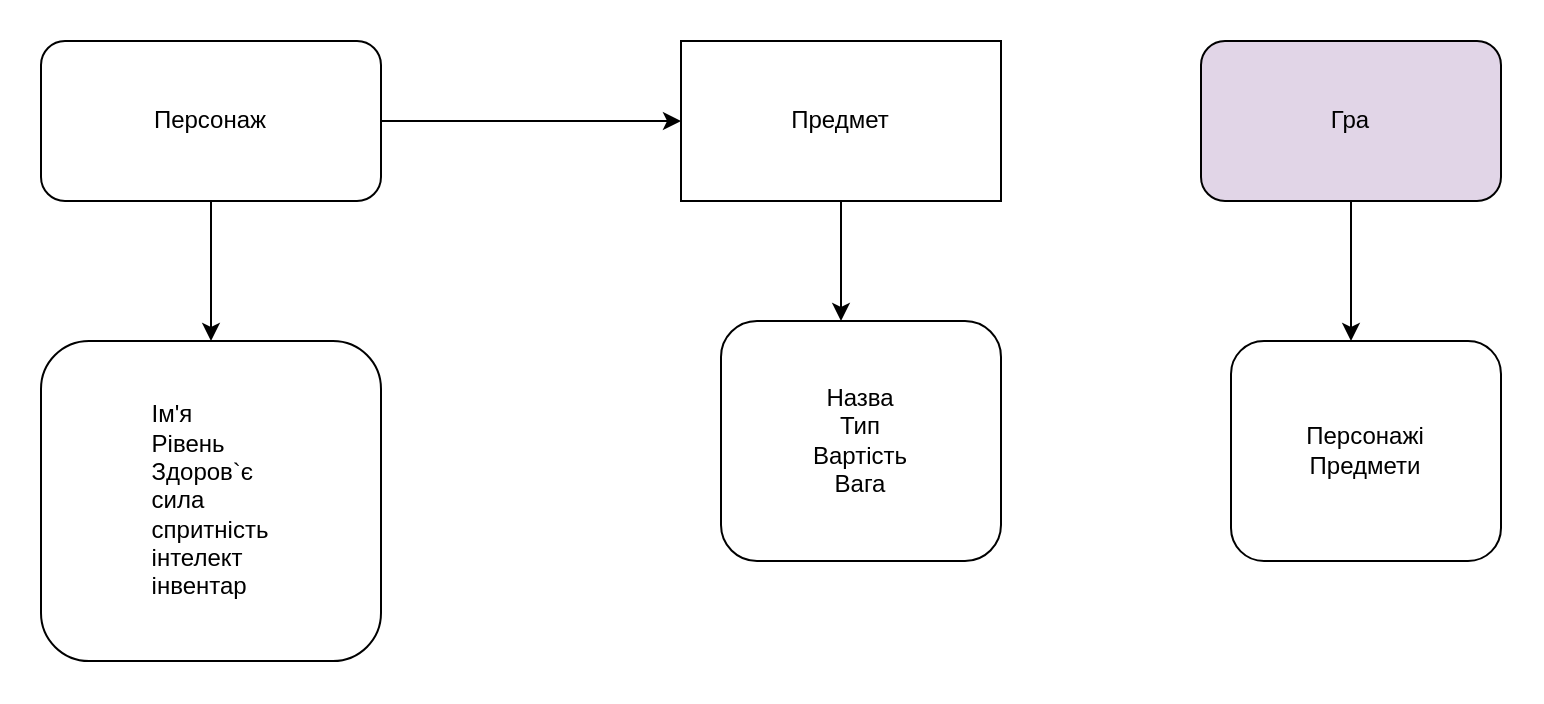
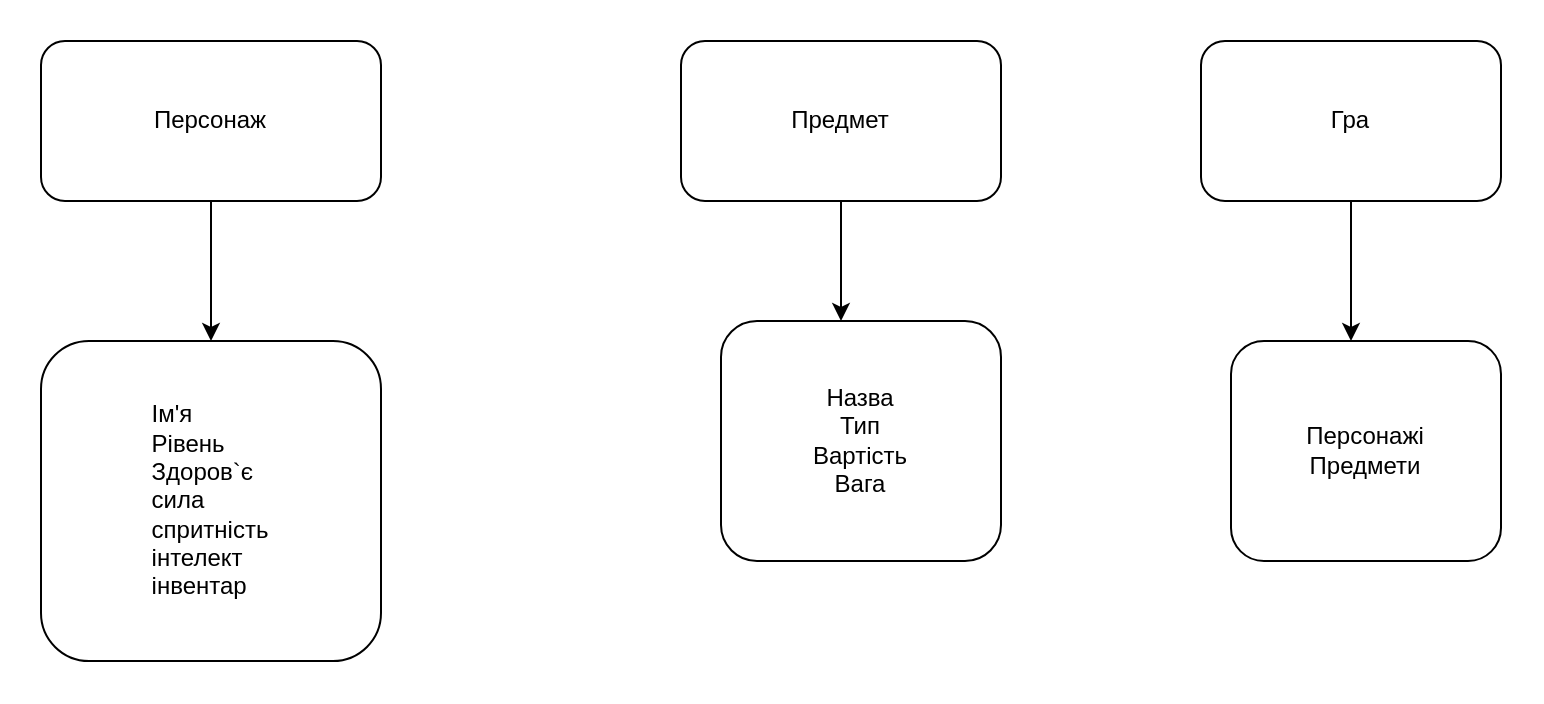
(524, 121) -> none
(841, 121) -> (841, 121)
(1351, 121) -> (1351, 121)
